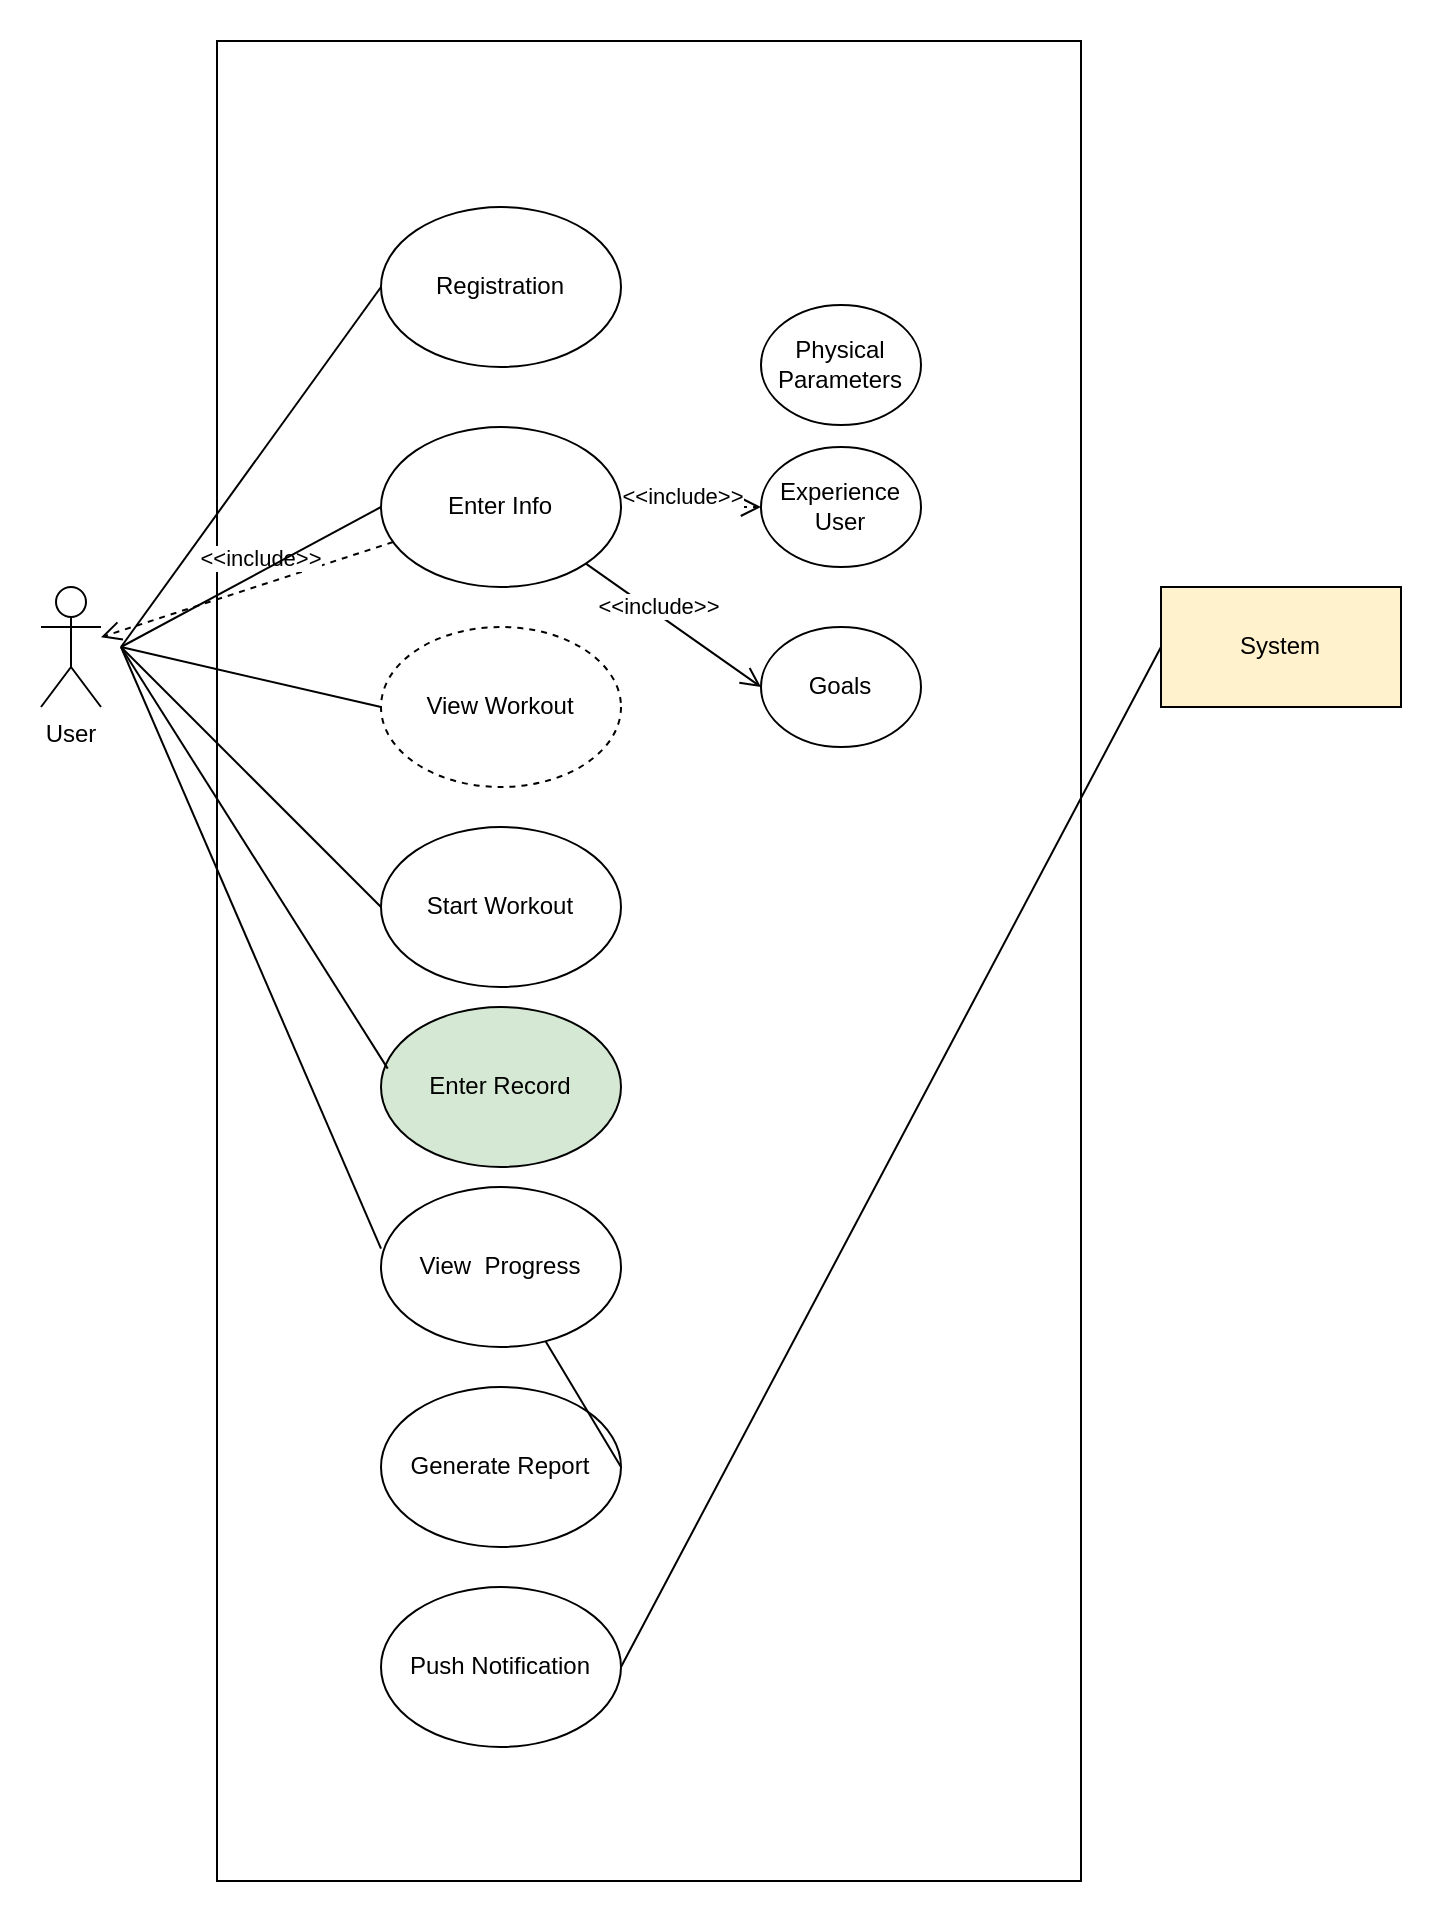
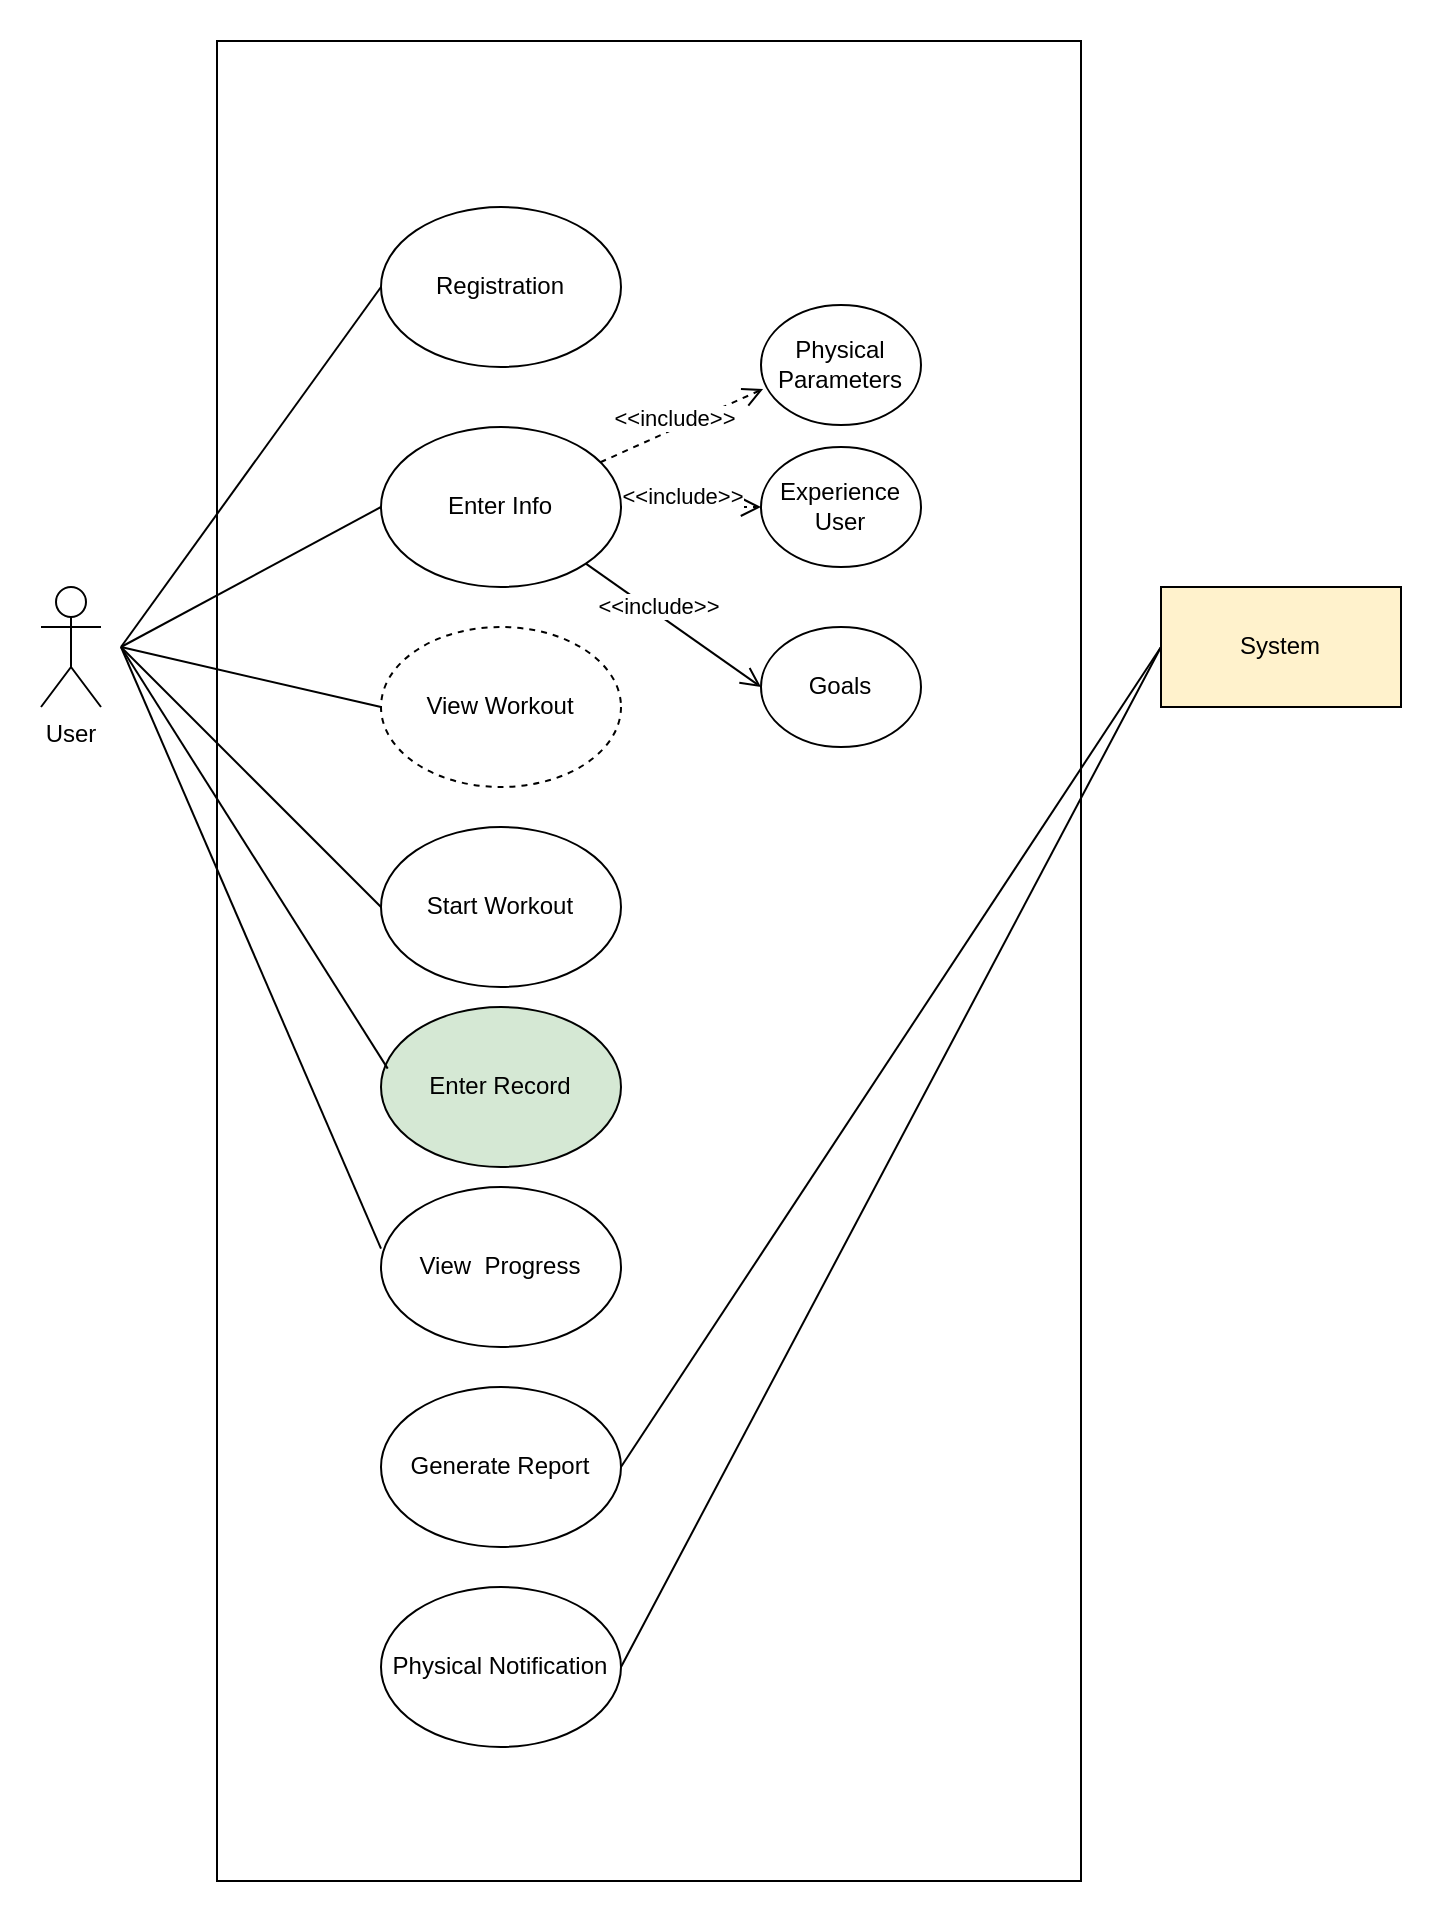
(257, 586) -> (635, 447)
(583, 1404) -> (881, 1072)
(501, 1667) -> (501, 1667)
